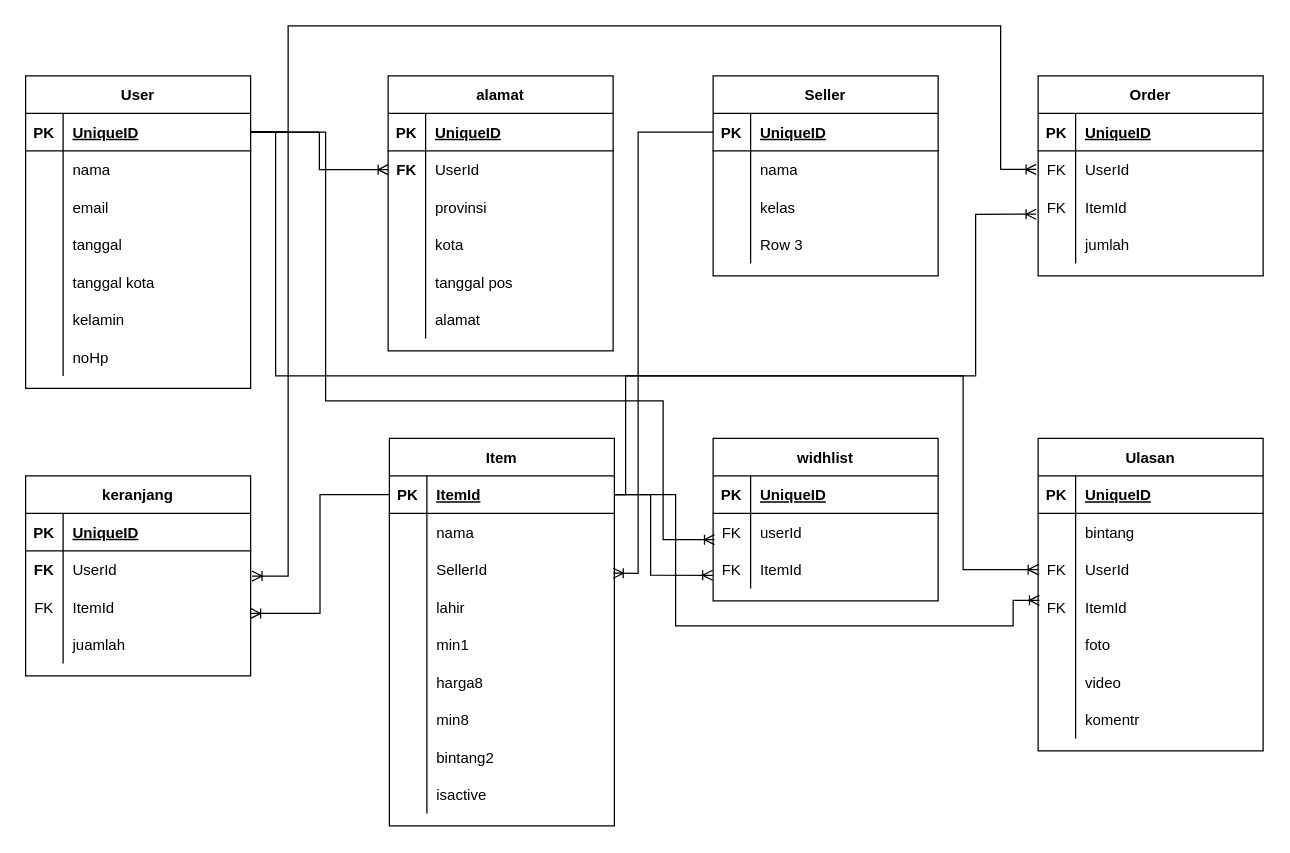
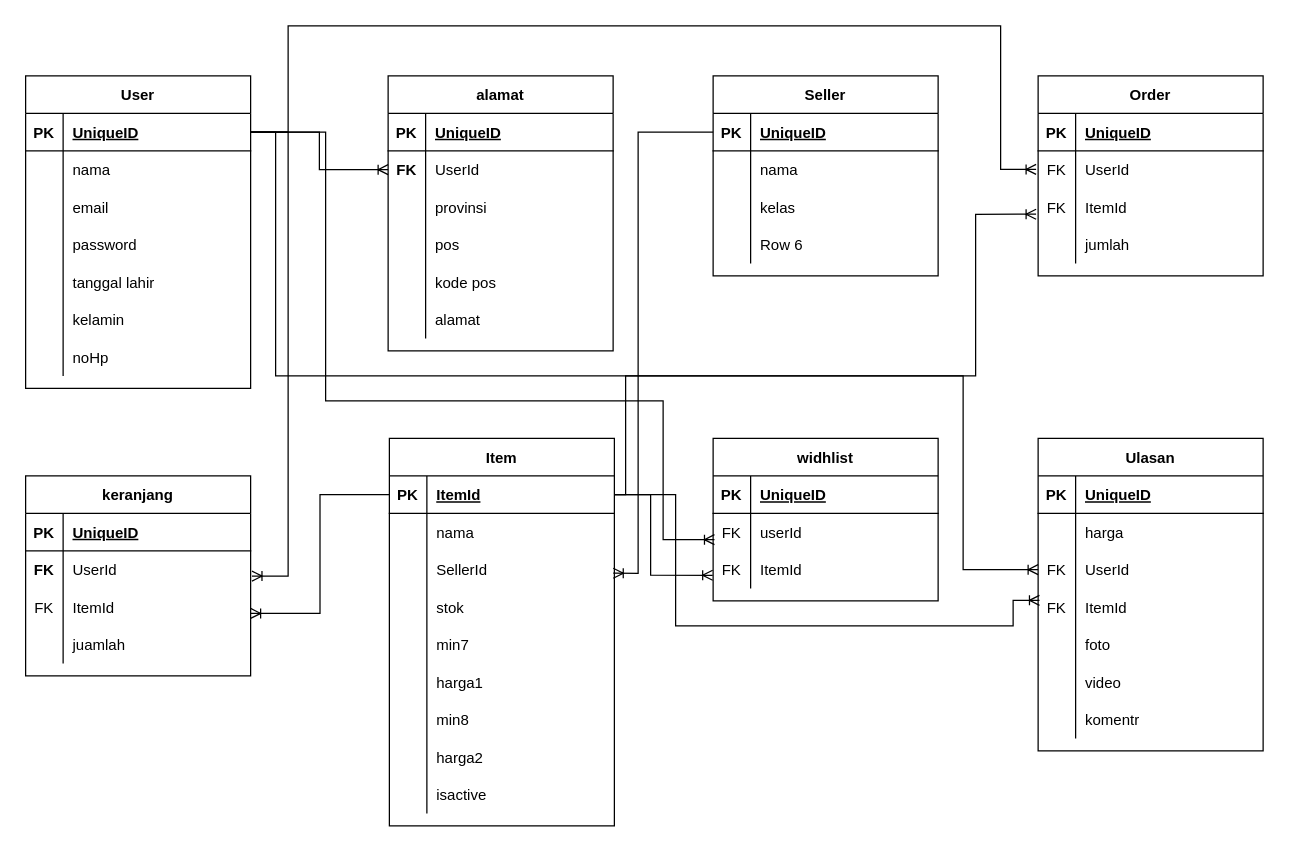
(100, 245) -> (106, 245)
(452, 245) -> (448, 245)
(779, 245) -> (779, 245)
(119, 283) -> (119, 283)
(477, 283) -> (467, 283)
(1112, 533) -> (1106, 533)
(453, 608) -> (453, 608)
(451, 645) -> (451, 645)
(461, 683) -> (461, 683)
(468, 758) -> (461, 758)
